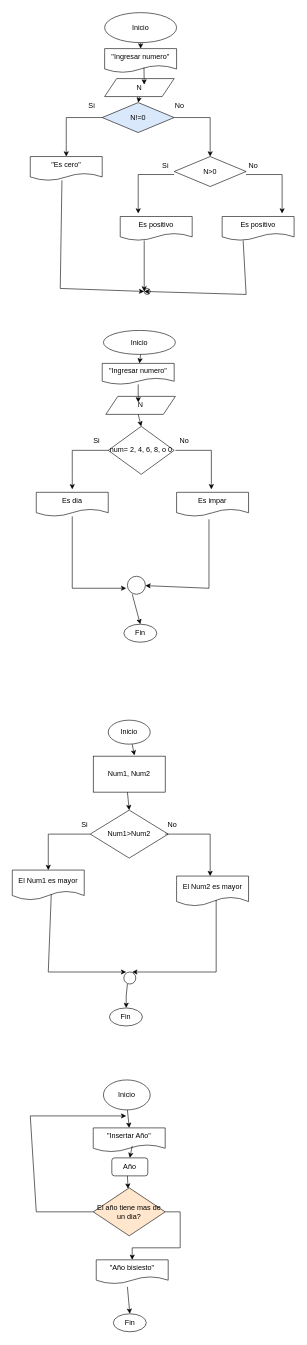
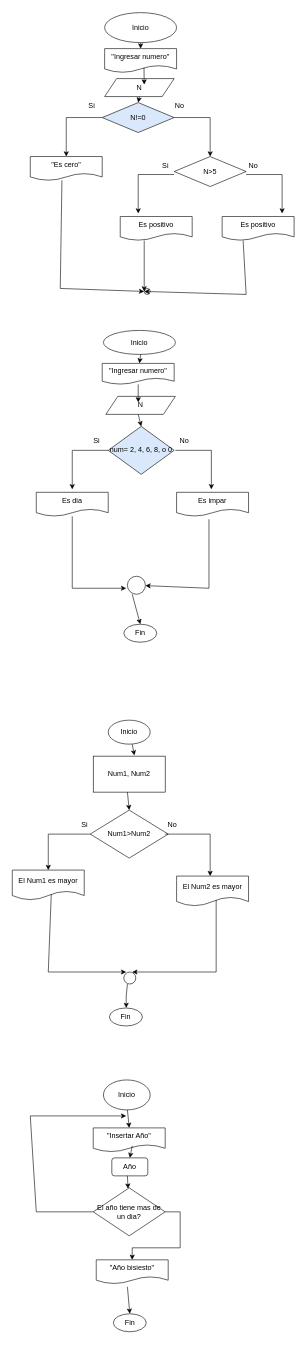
(210, 171) -> (210, 171)
(141, 450) -> (141, 450)
(129, 1212) -> (129, 1212)
